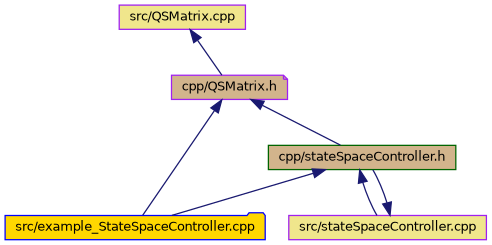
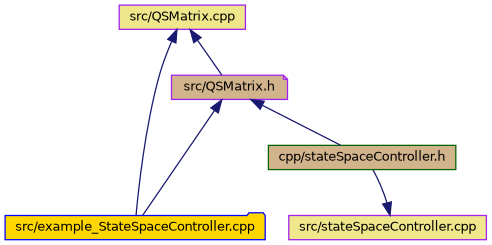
(229, 87) -> (229, 87)
(242, 194) -> (148, 127)
(369, 199) -> none
